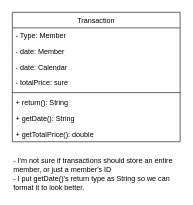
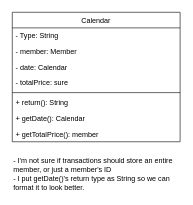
(96, 20) -> (96, 20)
(41, 36) -> (40, 36)
(41, 52) -> (45, 52)
(50, 119) -> (54, 119)
(60, 134) -> (61, 134)
